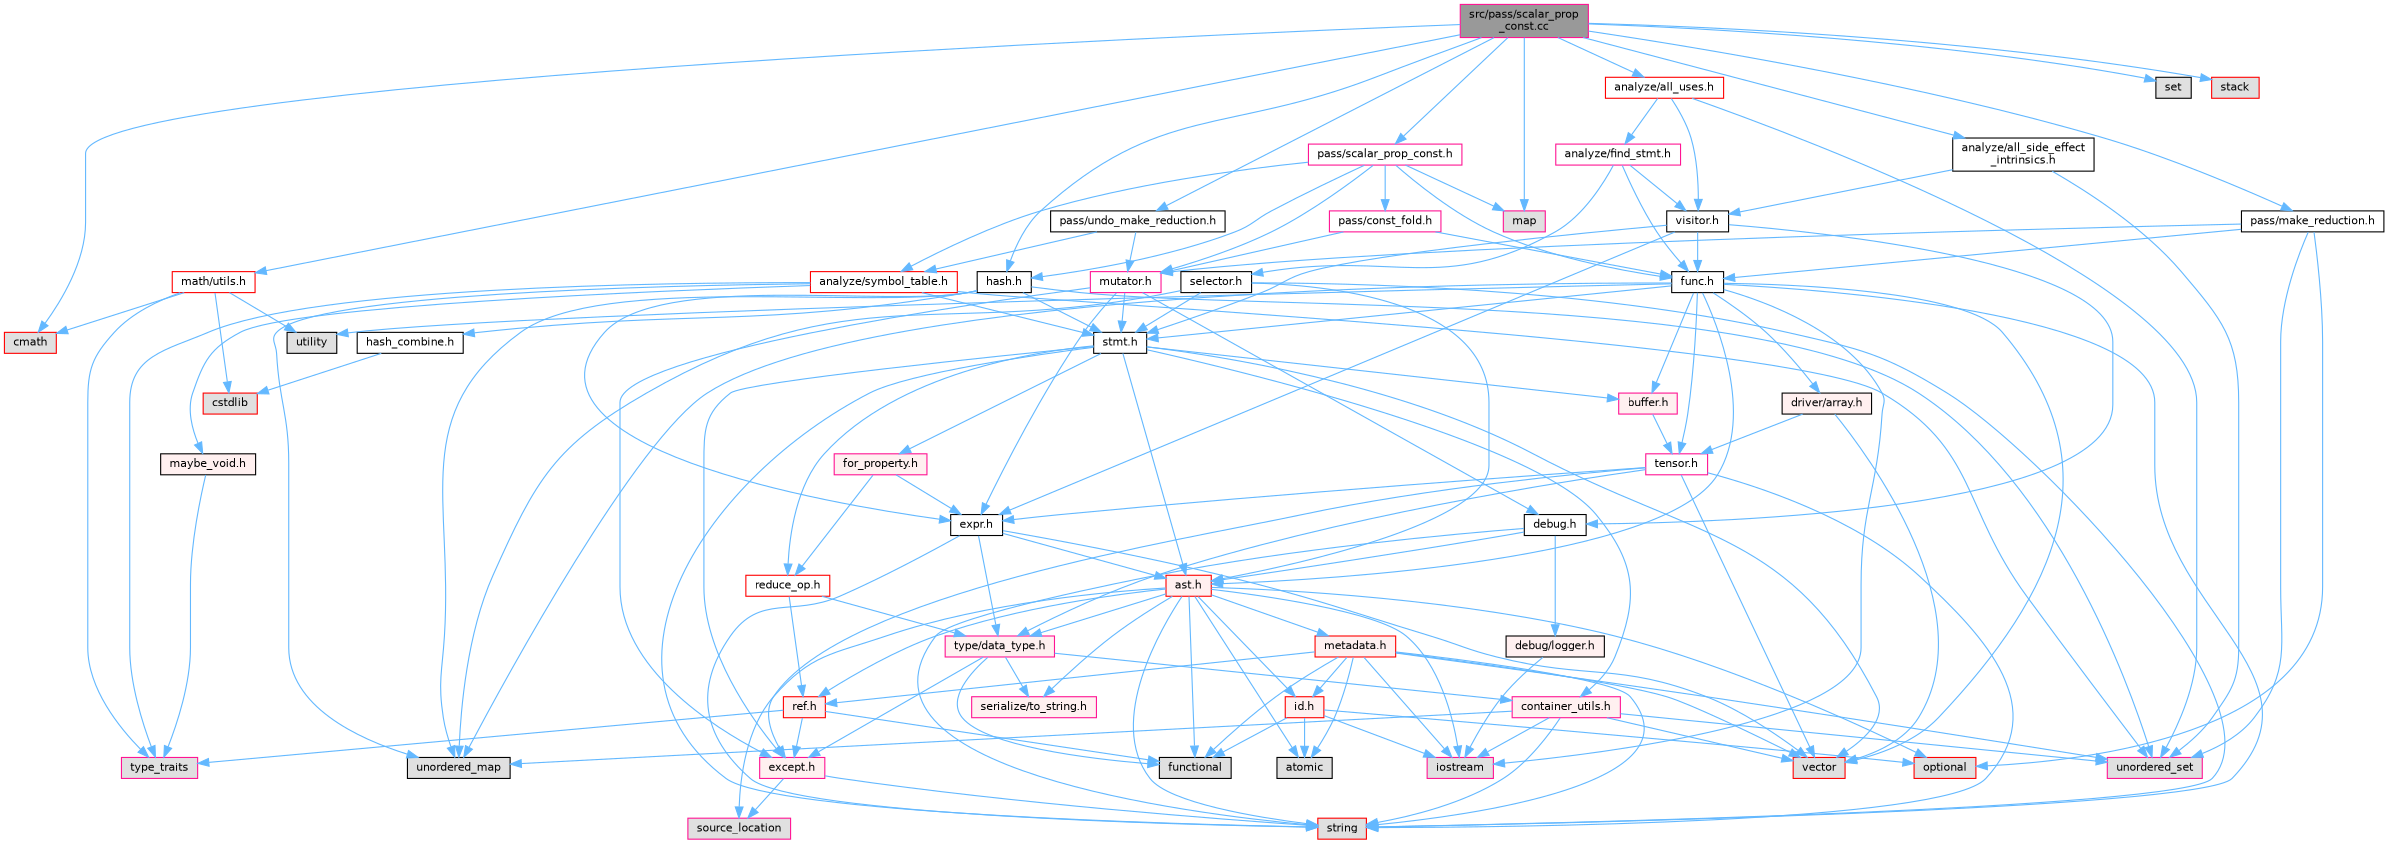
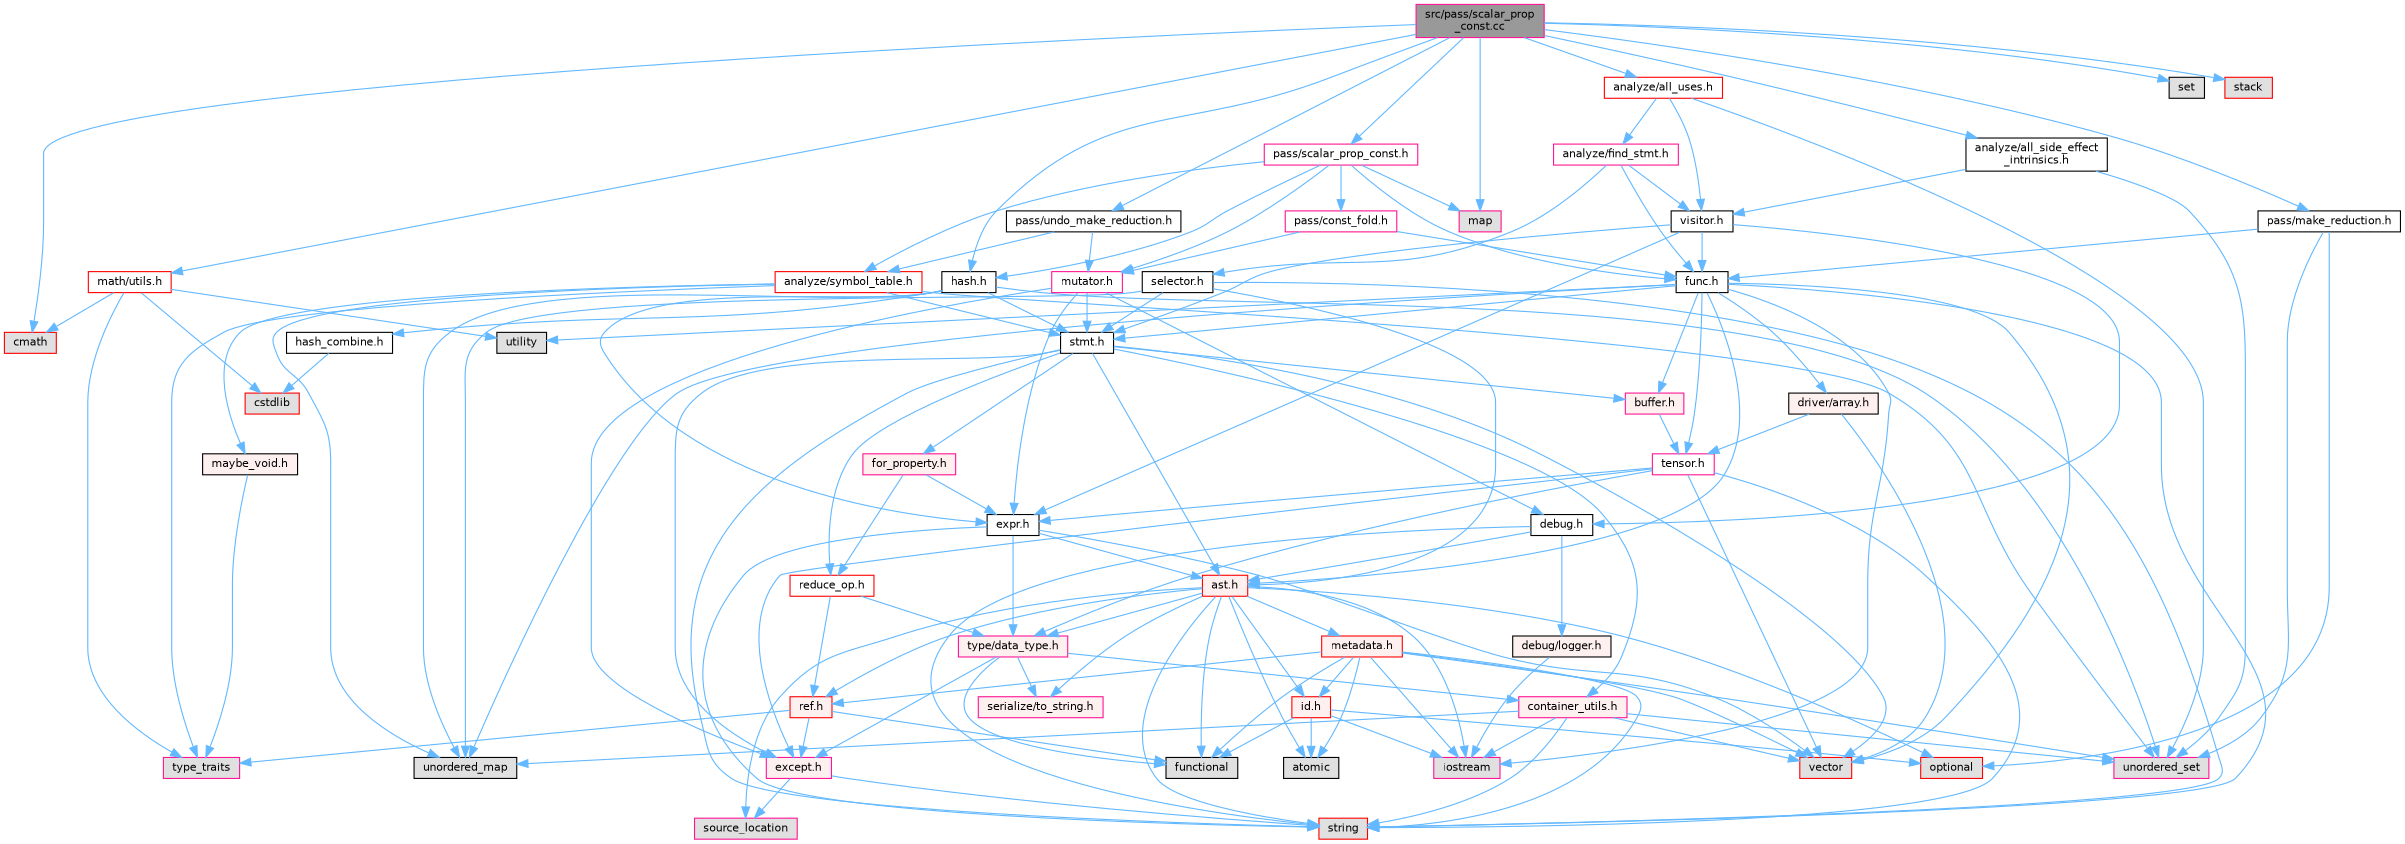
(1706, 240) -> none
